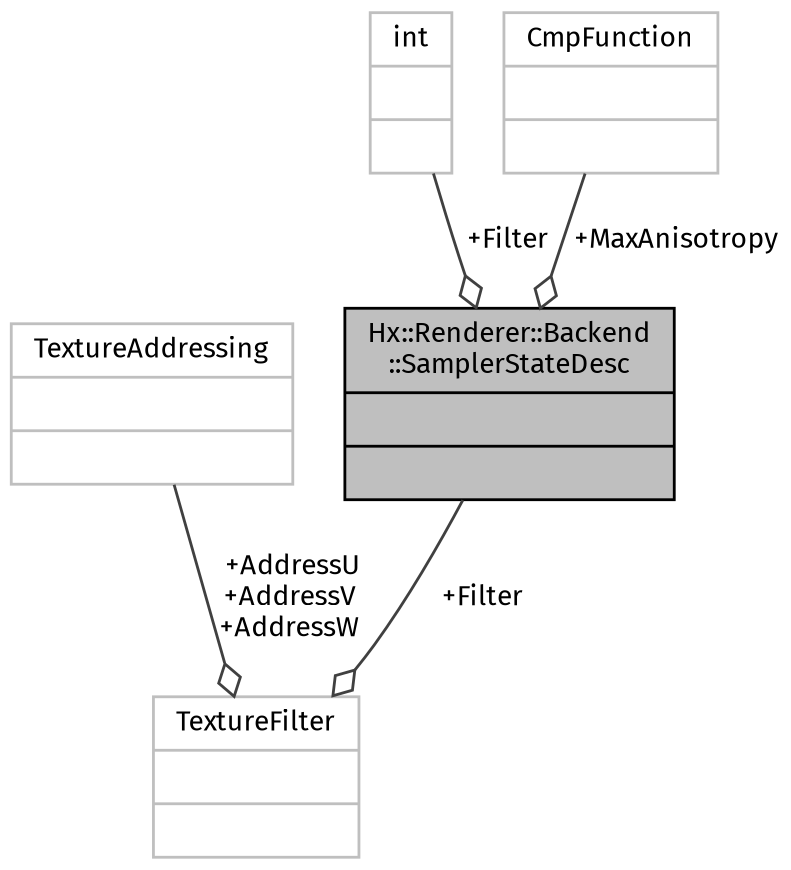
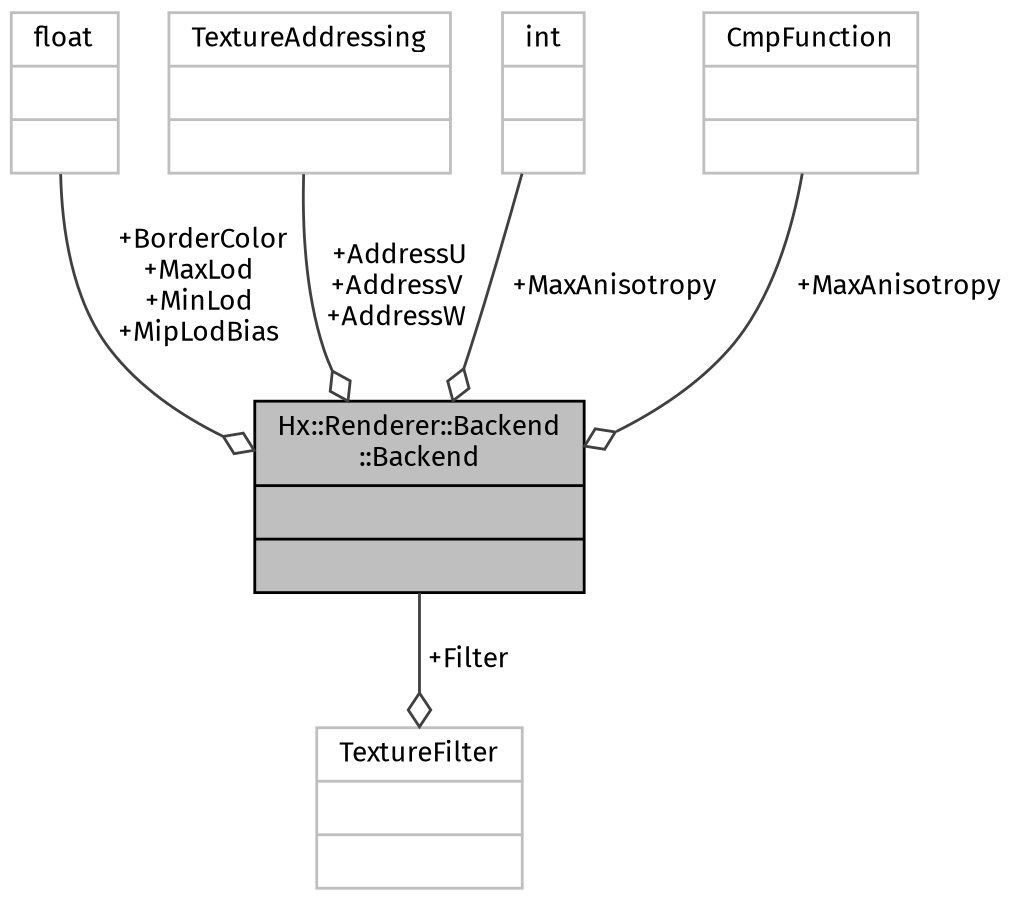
none -> (65, 93)
(504, 241) -> (611, 287)
(510, 365) -> (419, 457)
(199, 574) -> (308, 274)
